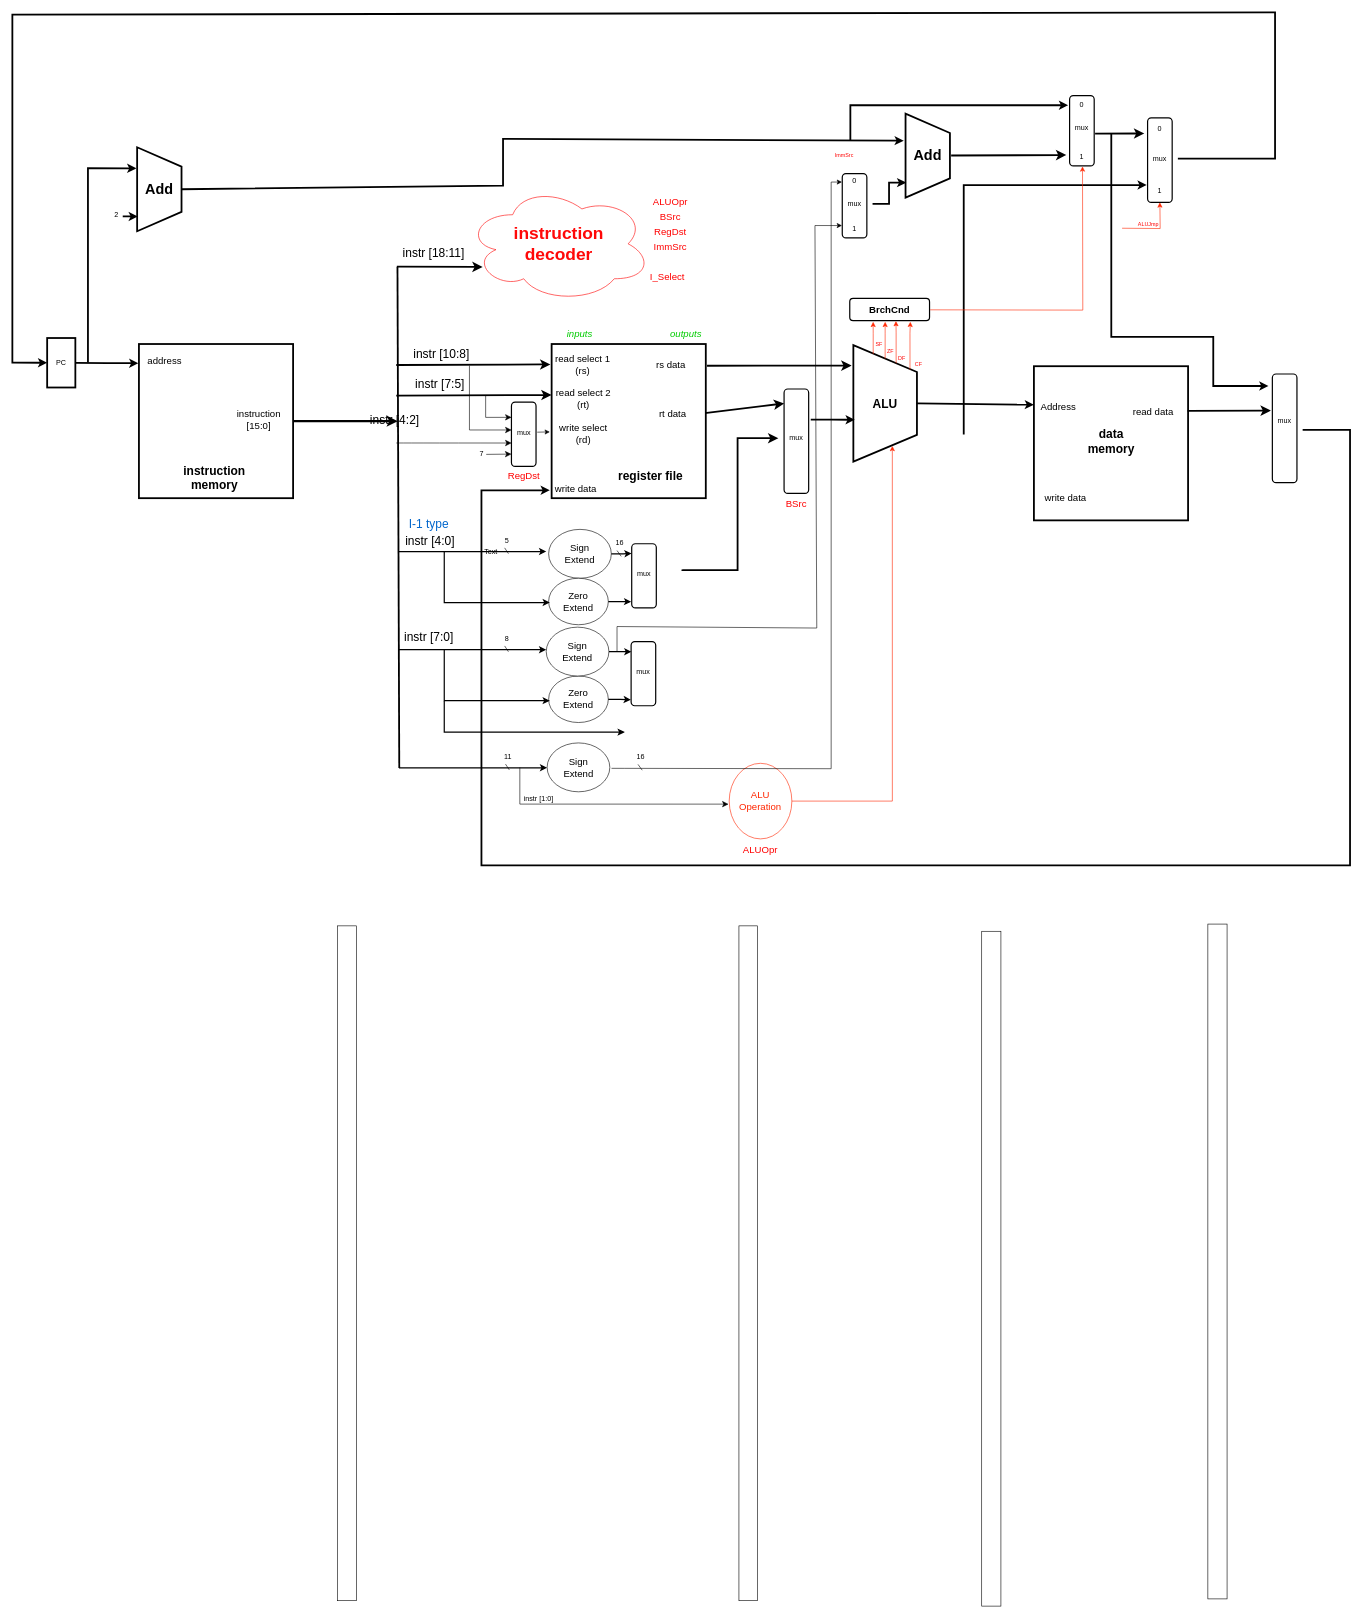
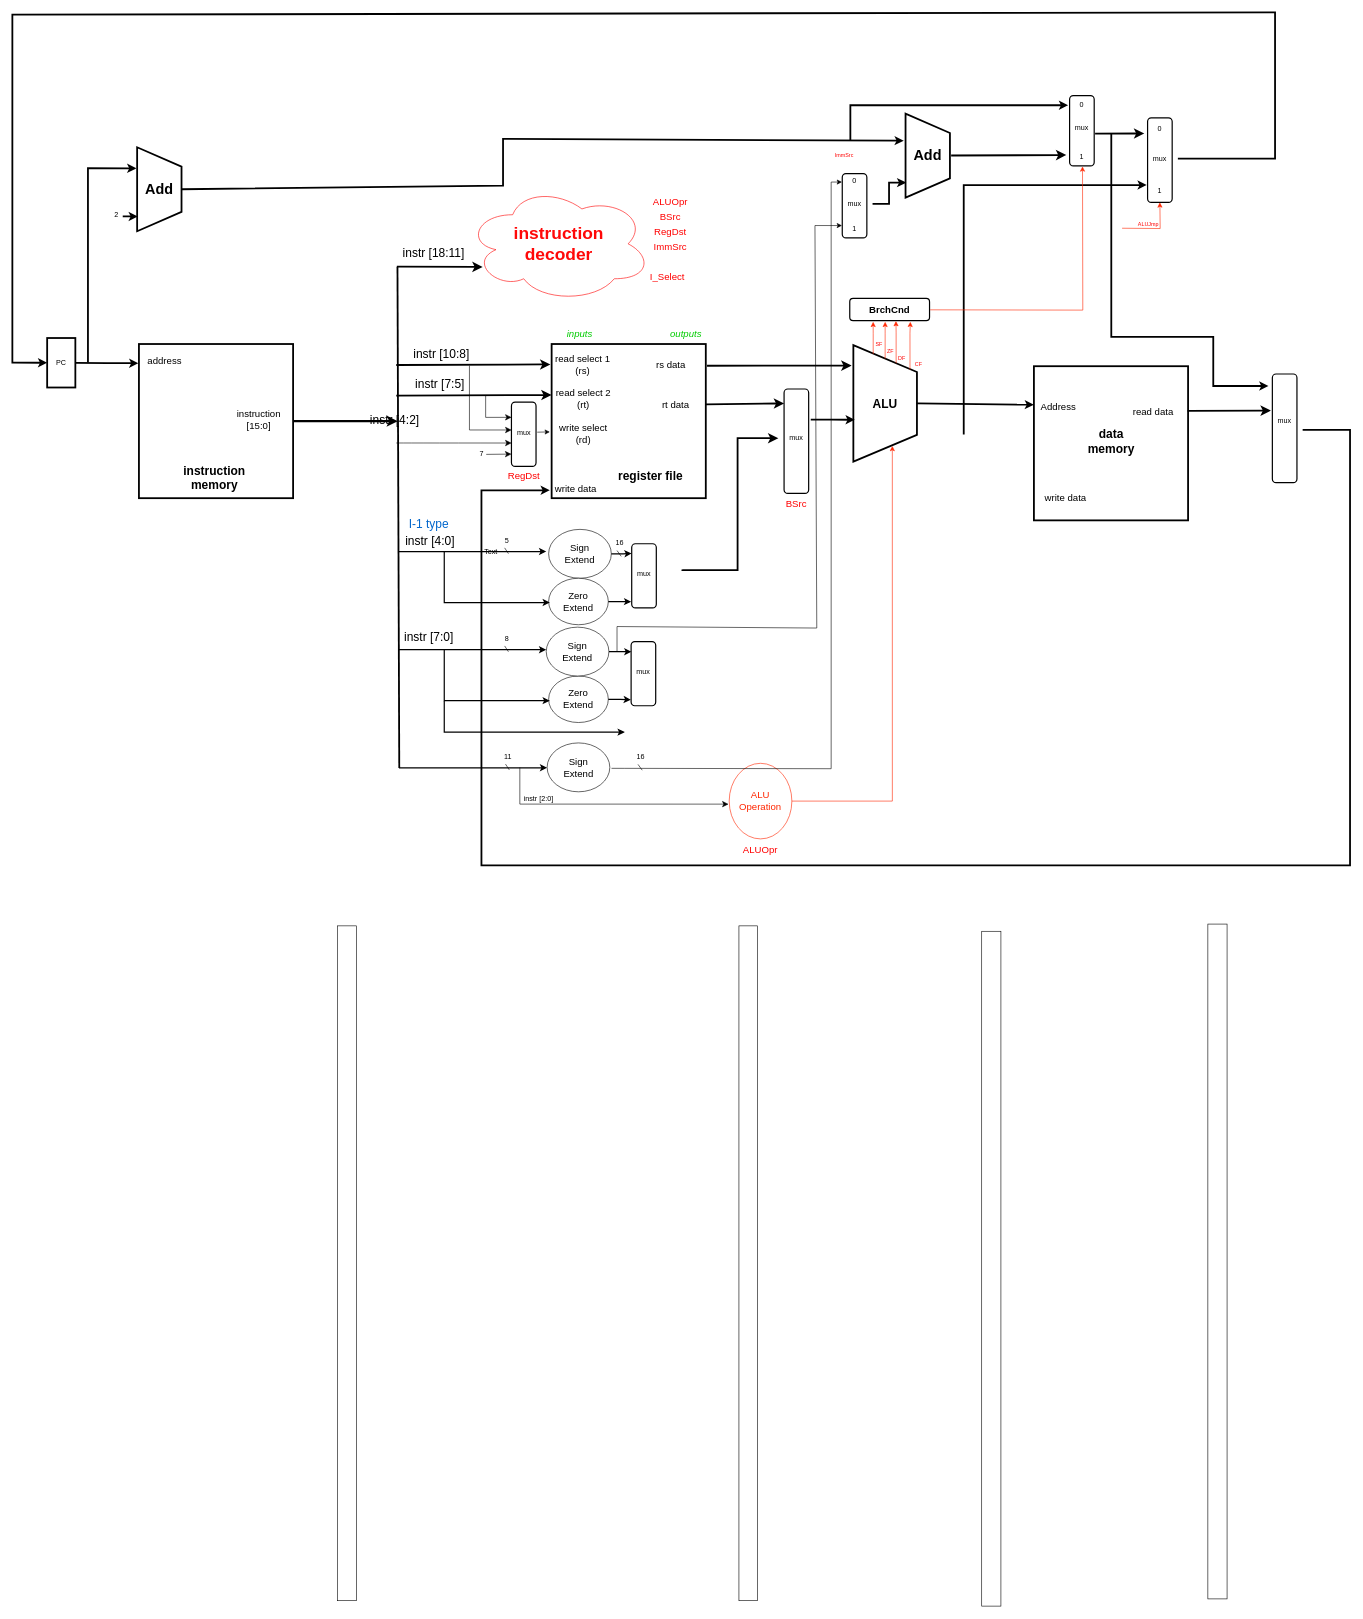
(673, 413) -> (676, 404)
(539, 799) -> (539, 799)
